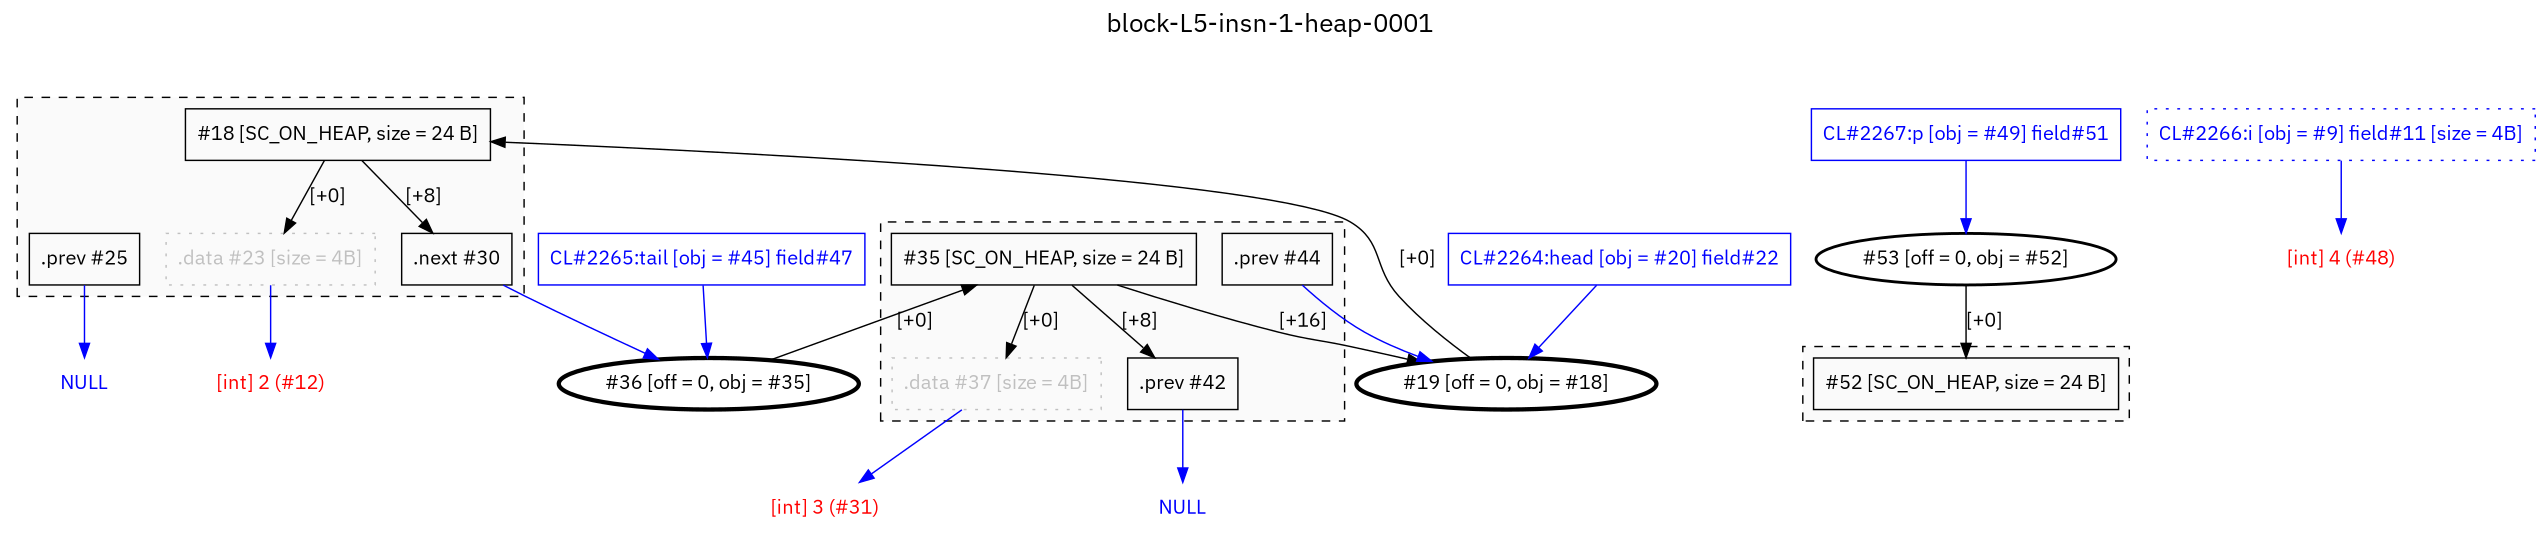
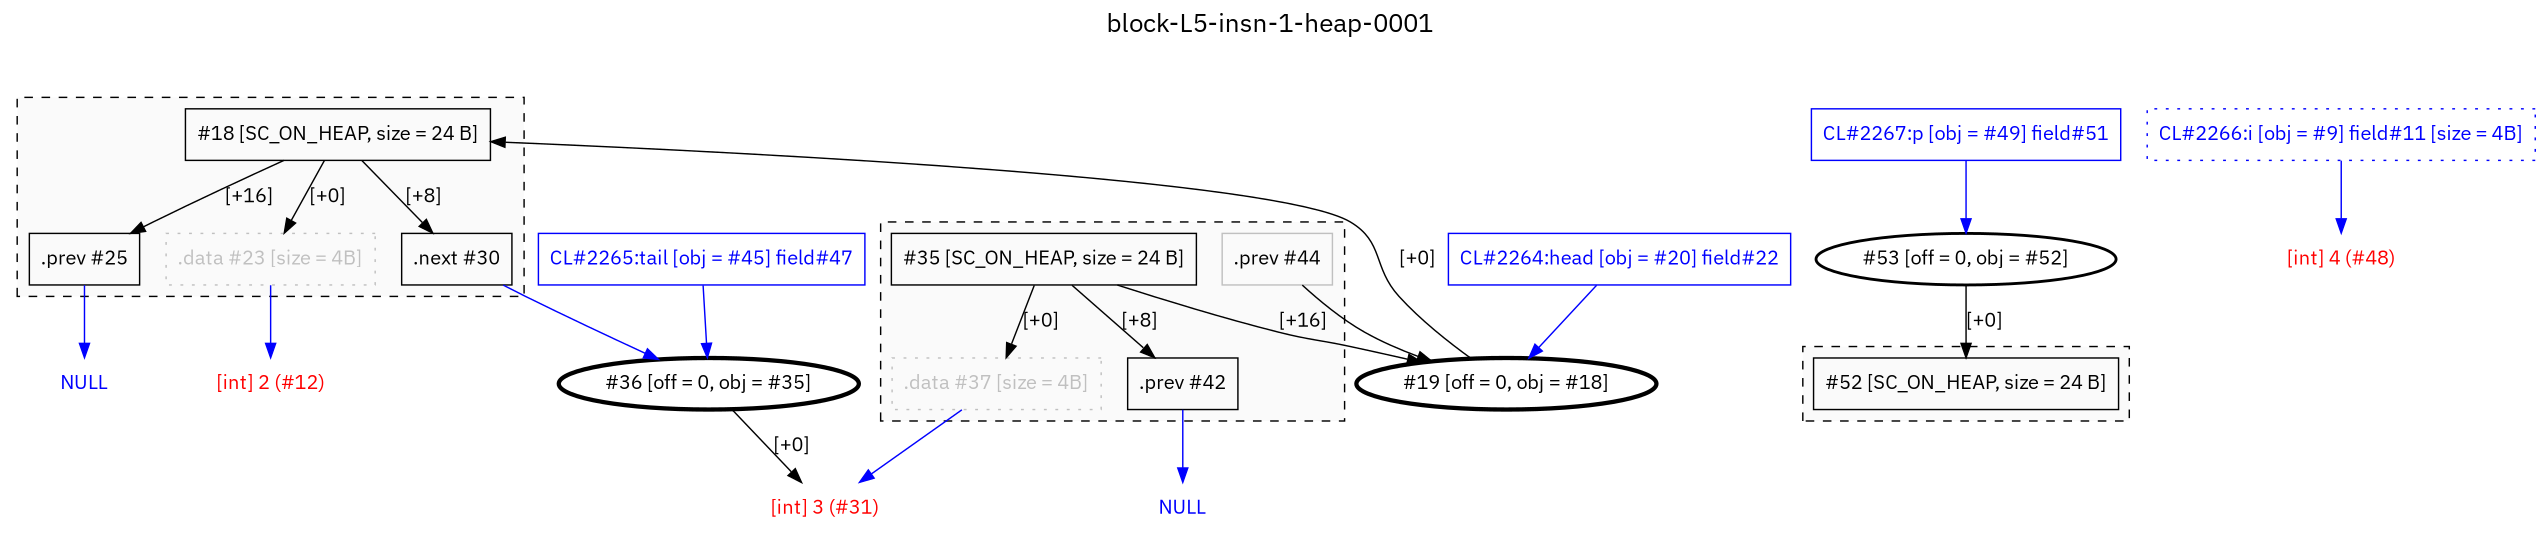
none -> (213, 193)
(1277, 259) -> (1277, 259)
(866, 325) -> (762, 441)
(1356, 327) -> (1356, 327)
